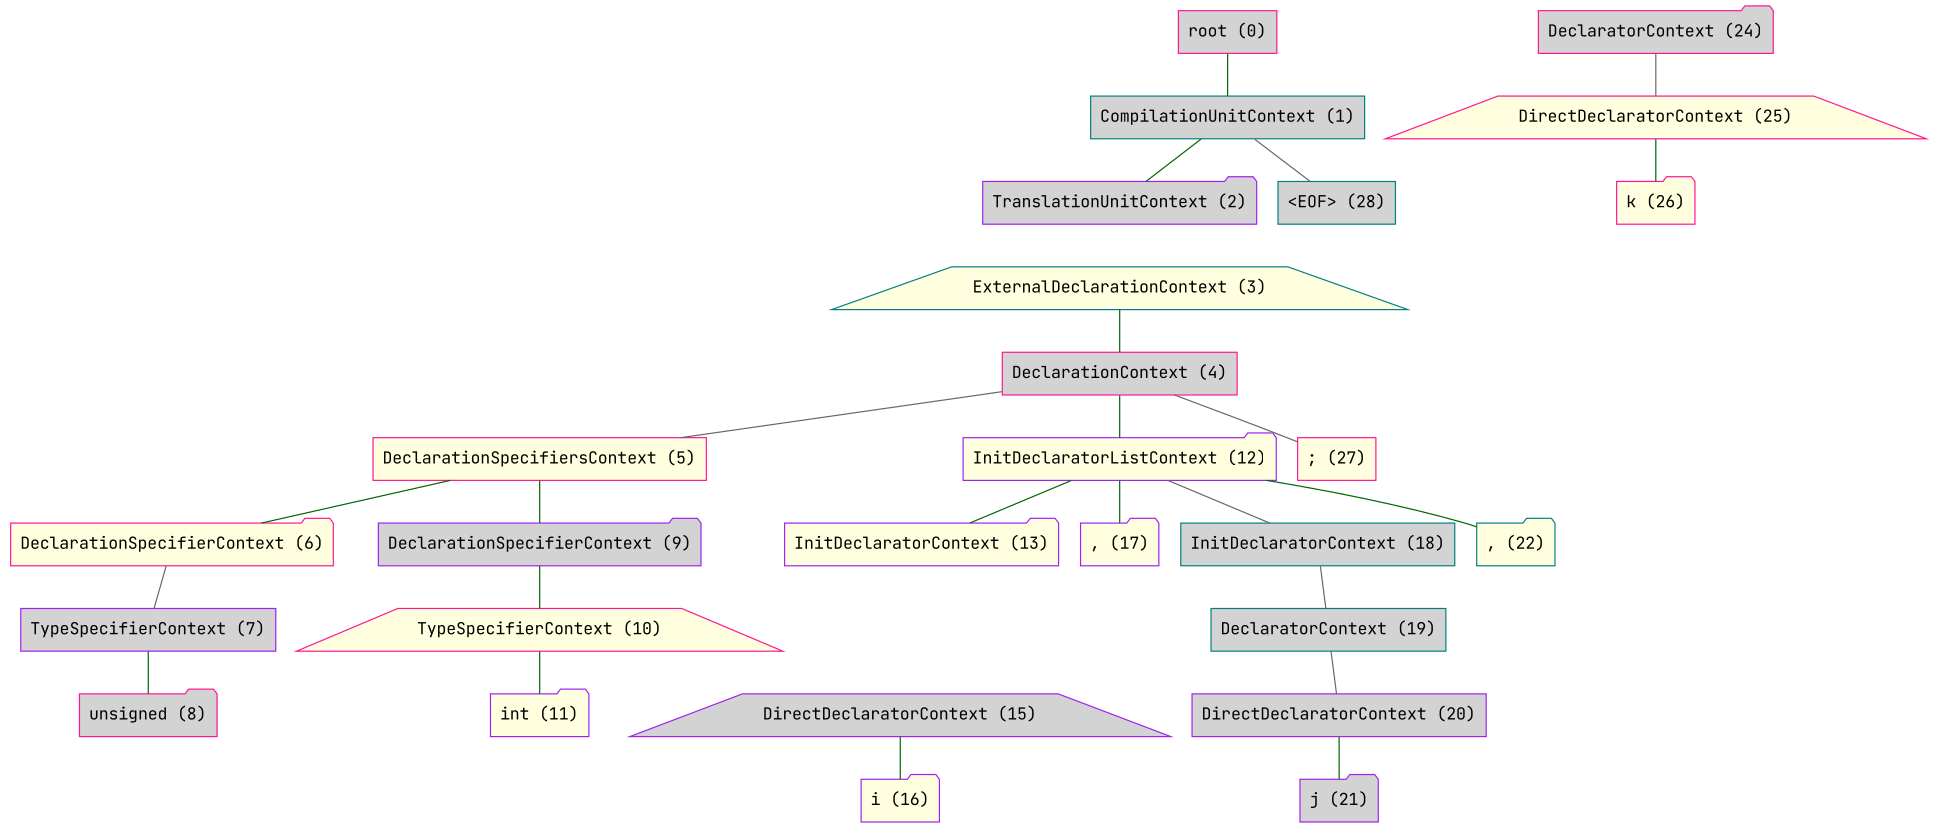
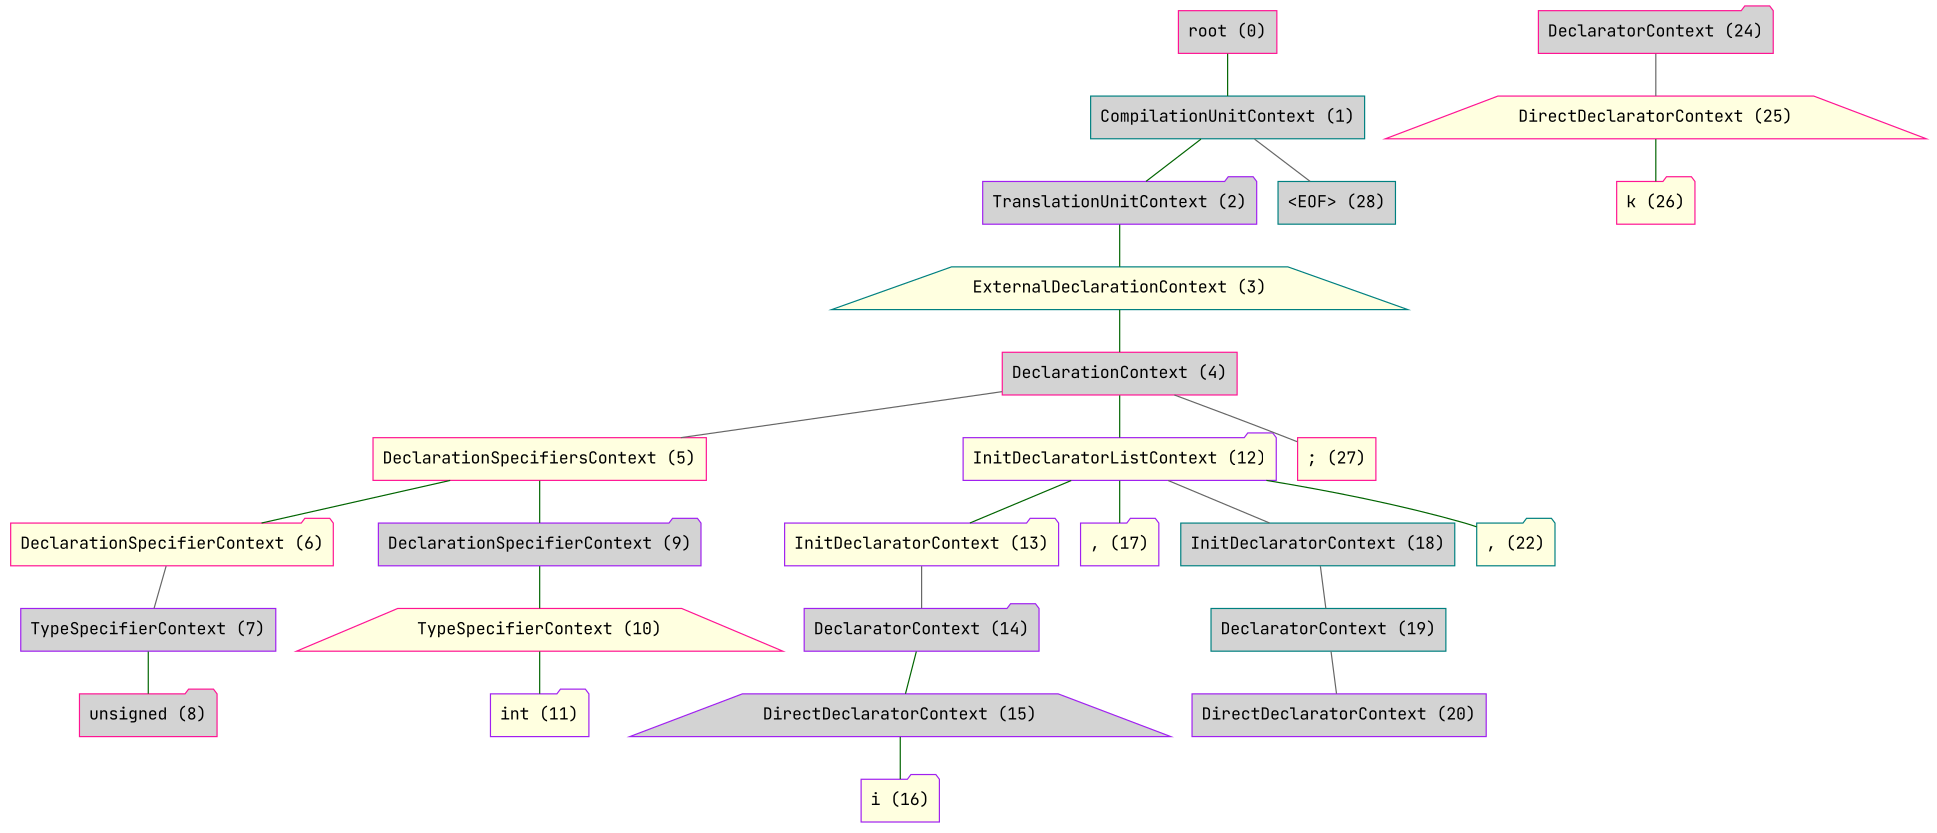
none -> (1120, 246)
none -> (922, 630)
(1339, 801) -> none
